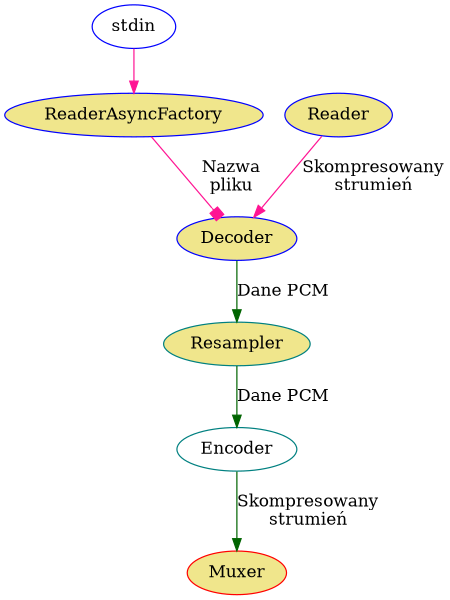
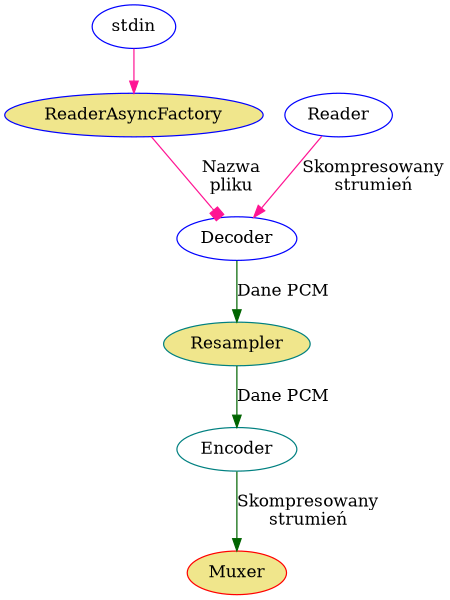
(339, 115) -> (339, 115)
(237, 239) -> (237, 239)
